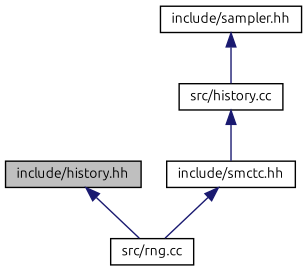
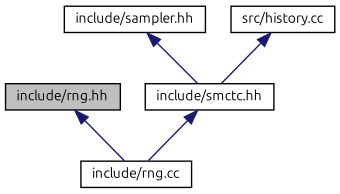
(231, 65) -> (177, 63)
(73, 174) -> (63, 97)
(152, 252) -> (136, 174)
